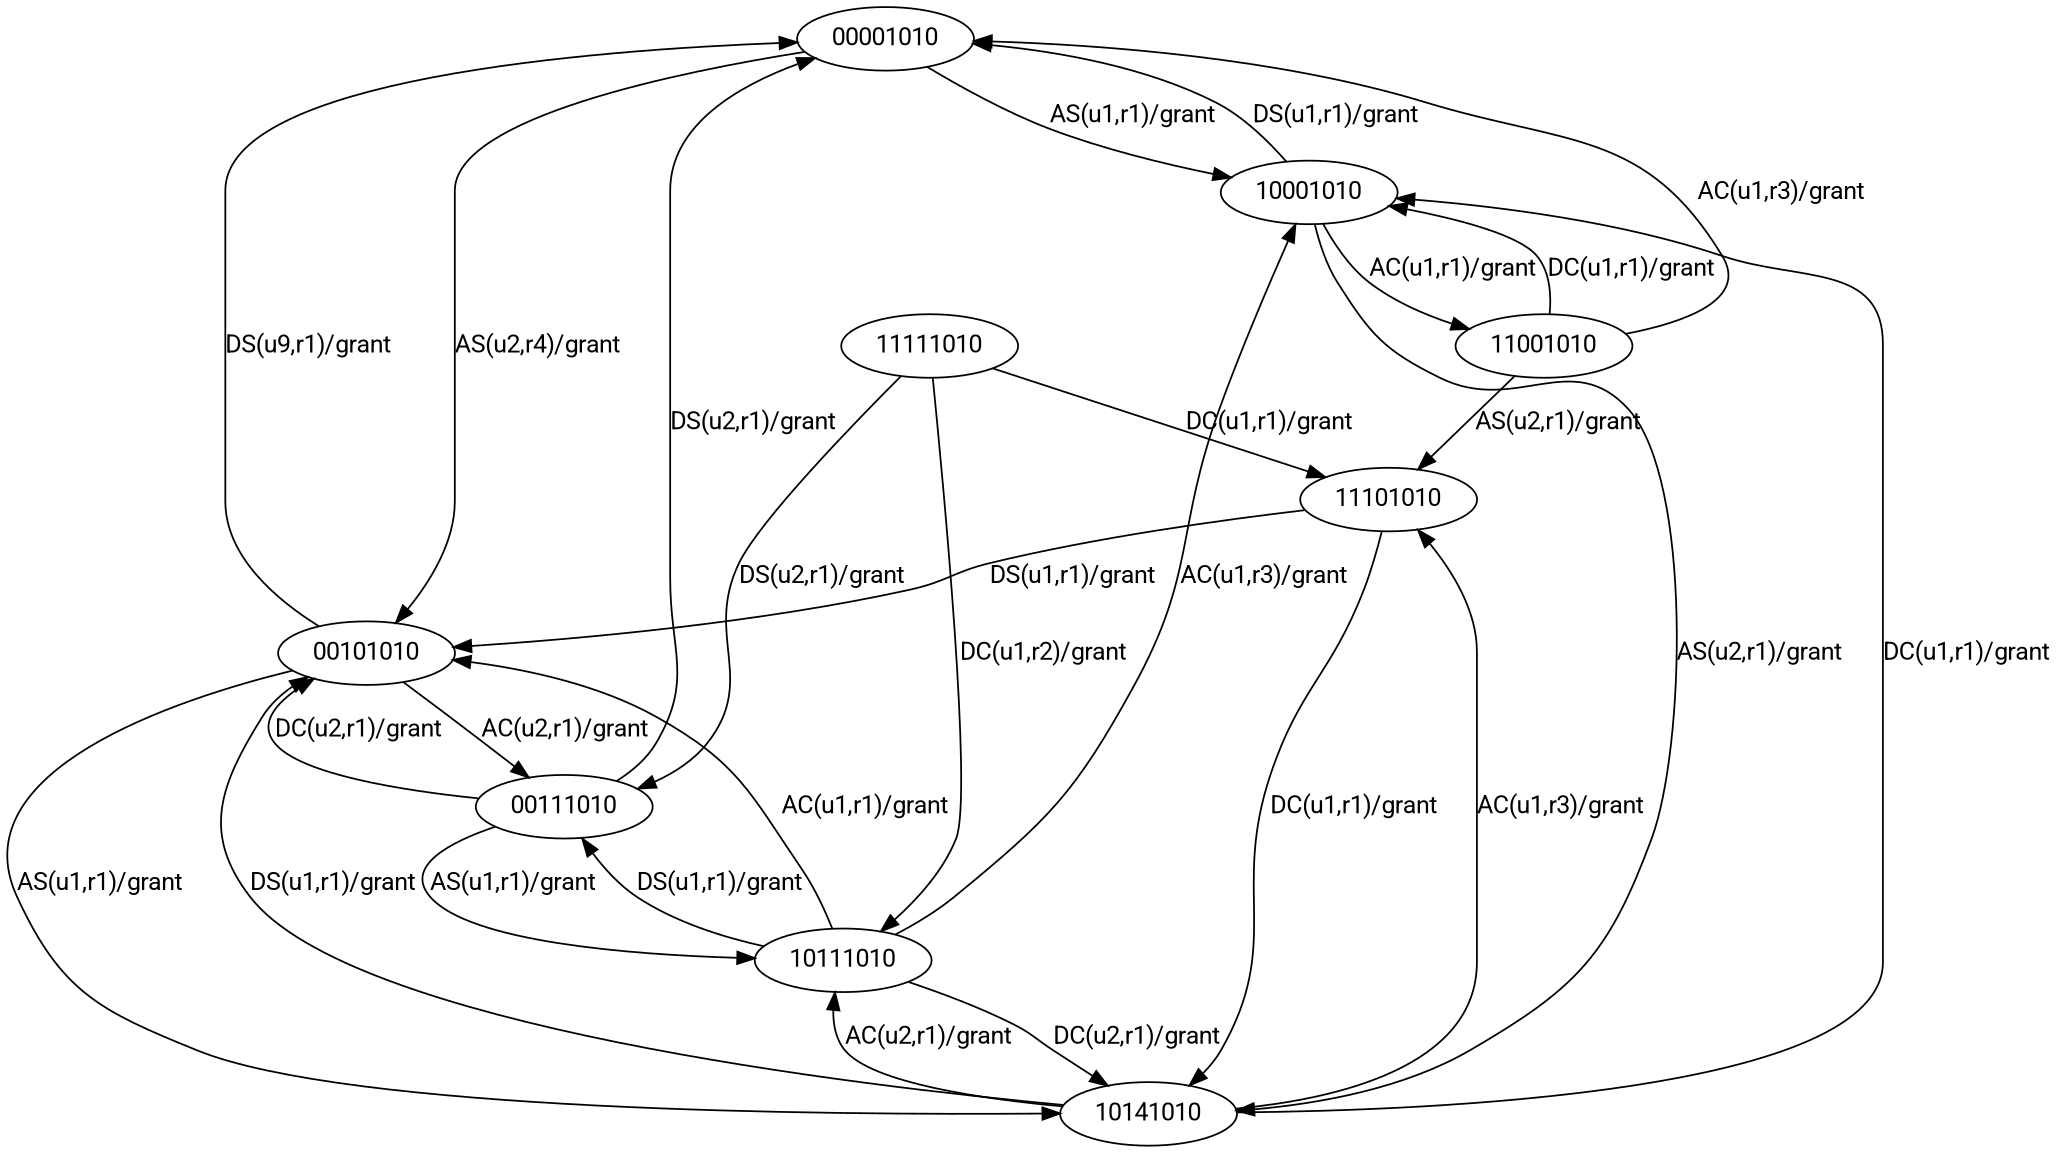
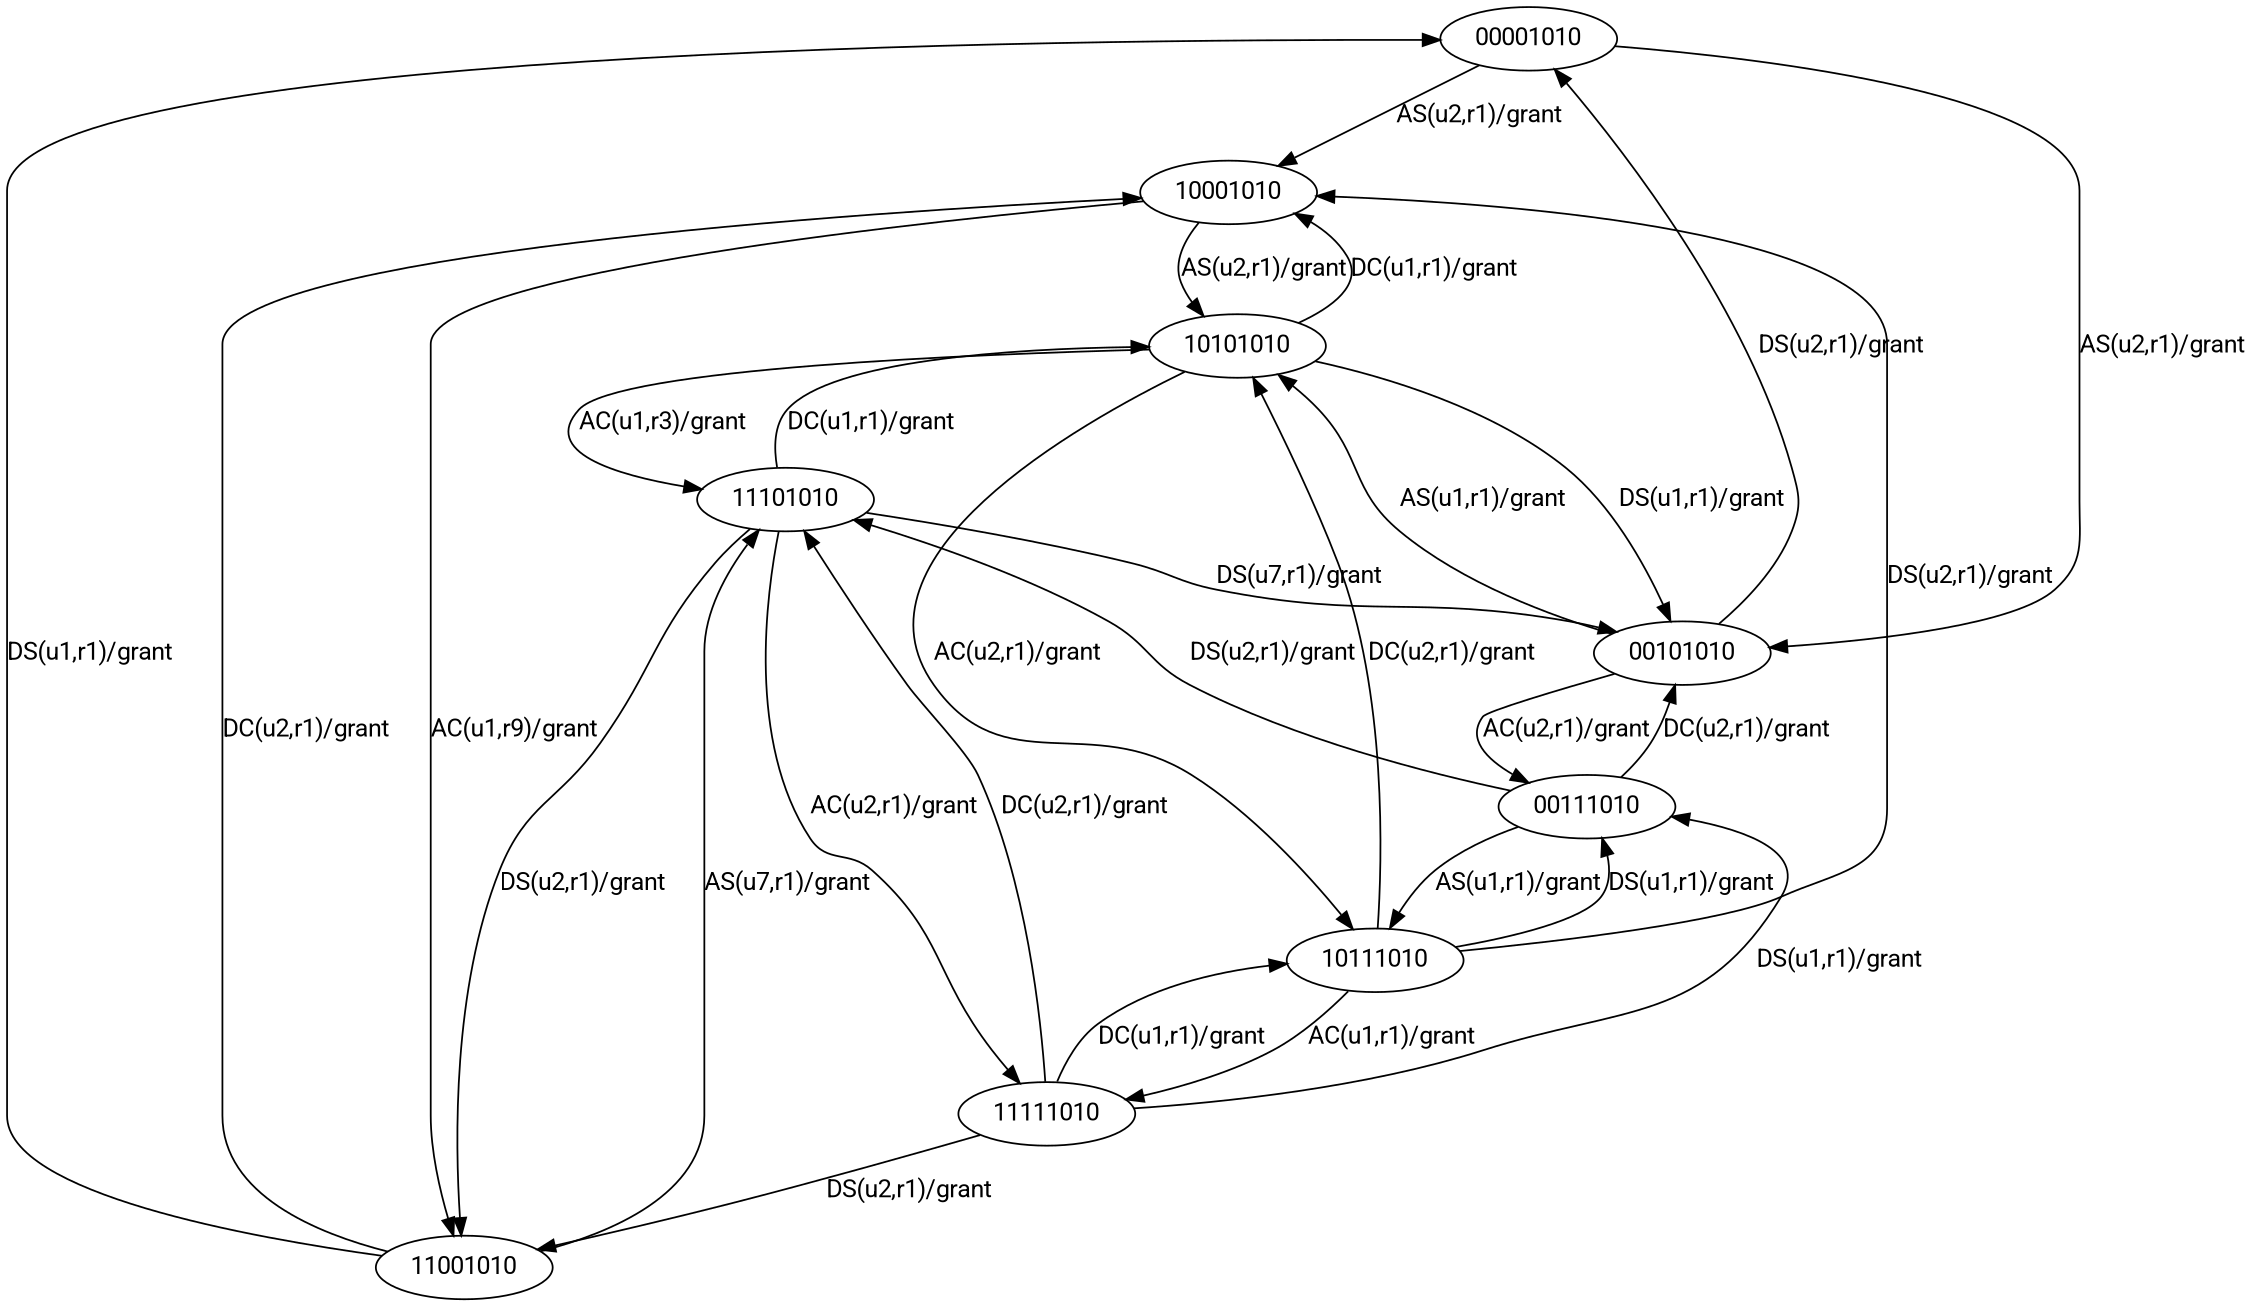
(1151, 76) -> none
(1133, 116) -> (1479, 116)
(1781, 192) -> (90, 653)
(1453, 269) -> (515, 730)
(1631, 269) -> (306, 730)
(308, 346) -> (1841, 346)
(538, 346) -> (2162, 346)
(670, 401) -> (1180, 679)
(1269, 423) -> (1085, 807)
(1558, 423) -> (787, 884)
(822, 576) -> (1839, 960)
(1073, 576) -> (1299, 576)
(1264, 576) -> (1970, 576)
(1044, 653) -> (1182, 1037)
(693, 740) -> (1254, 1059)
none -> (516, 837)
none -> (810, 838)
(1149, 1114) -> (1237, 346)
none -> (768, 1194)
